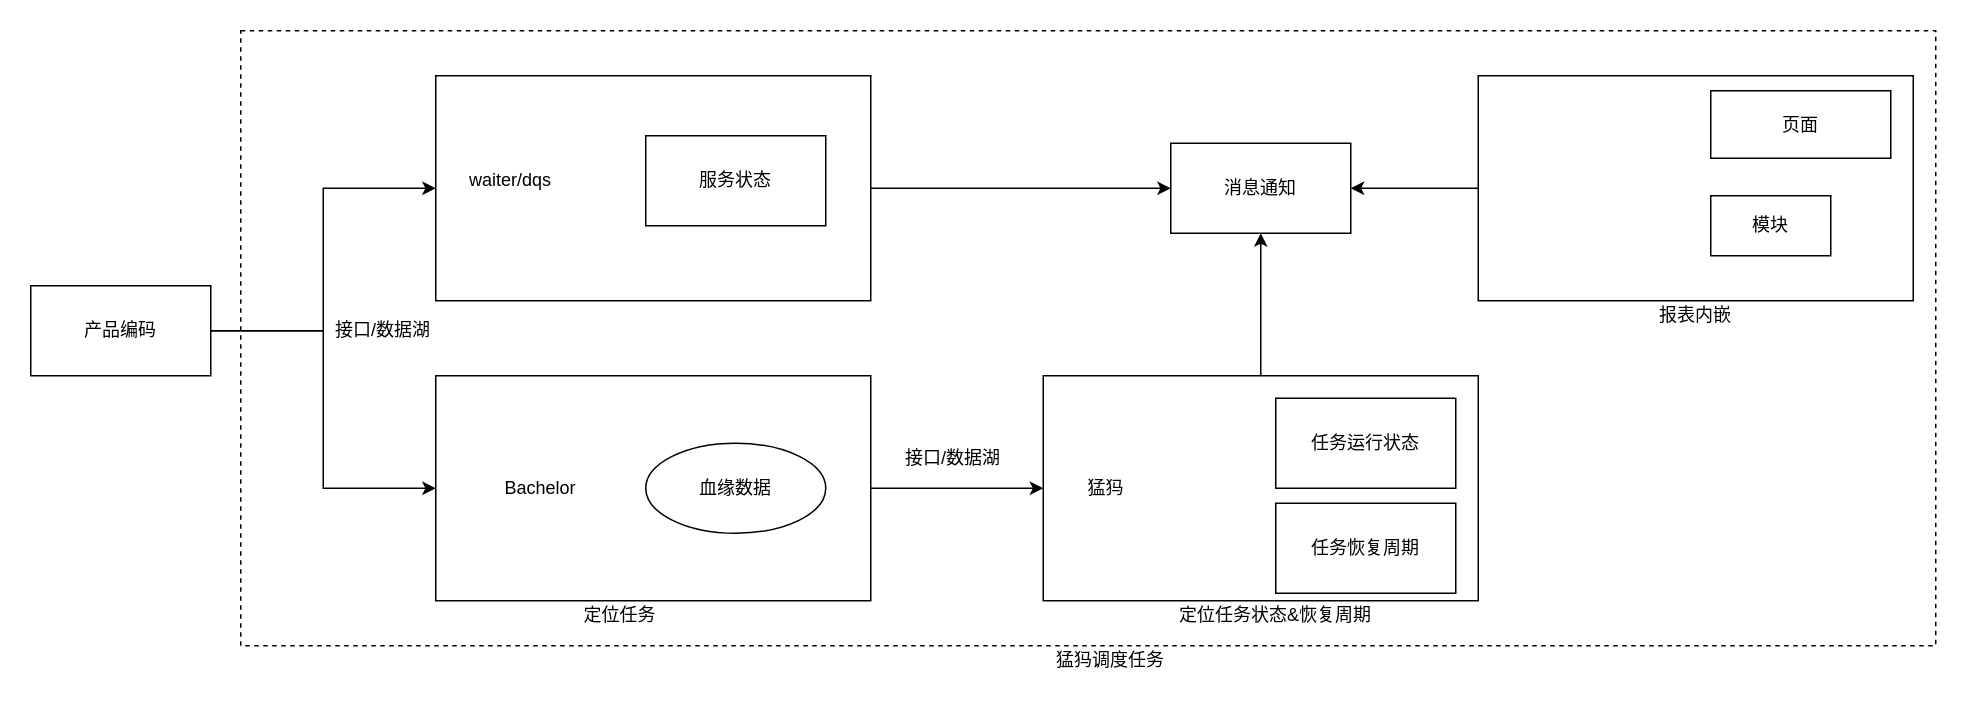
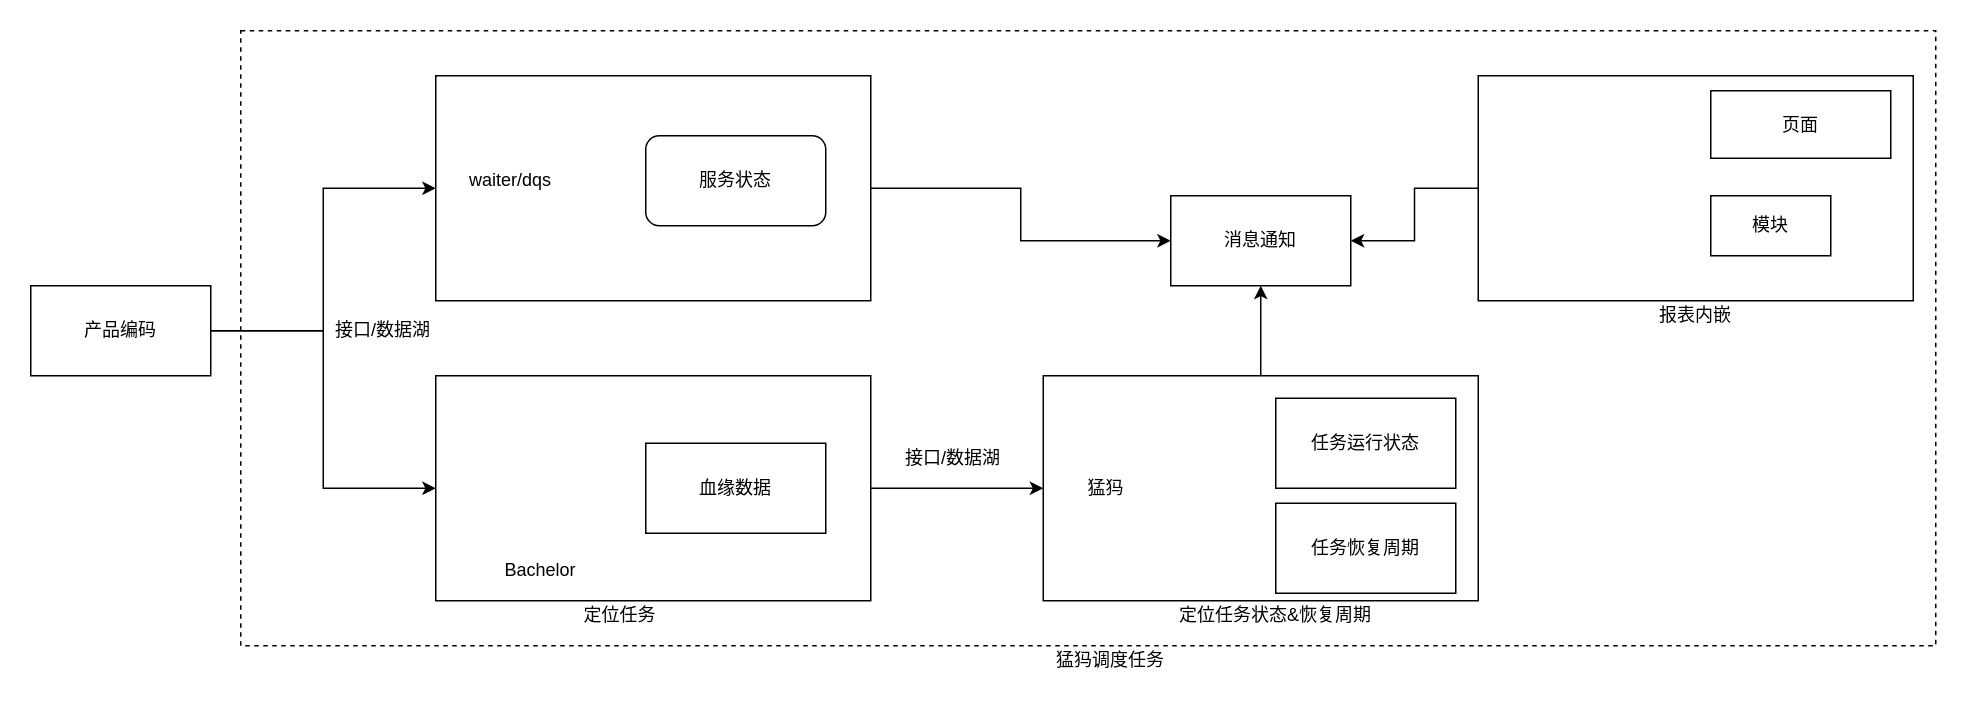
(736, 181) -> (736, 181)
(1261, 188) -> (1261, 241)
(541, 488) -> (541, 571)
(736, 488) -> (736, 488)
